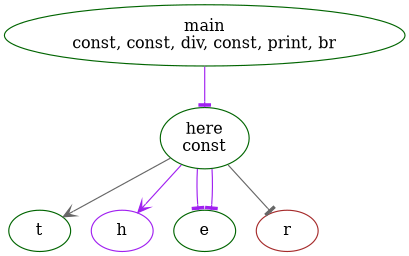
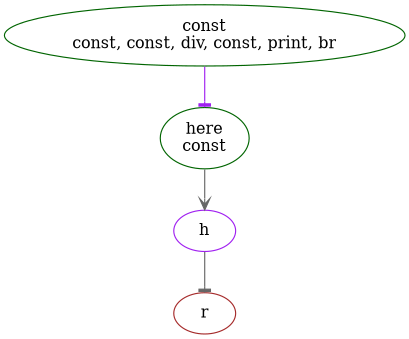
(205, 35) -> (205, 35)
(164, 184) -> (205, 184)
(248, 187) -> (205, 269)
(40, 231) -> none
(205, 231) -> none
